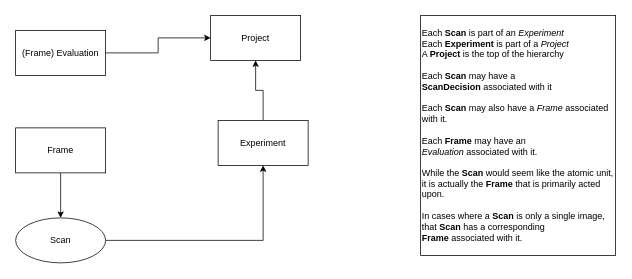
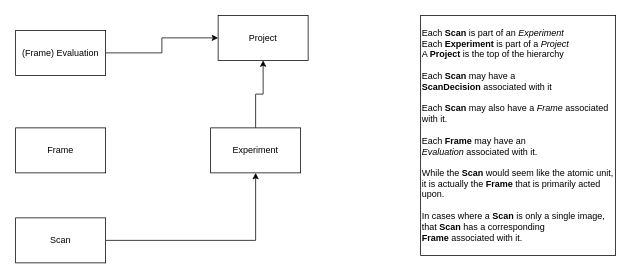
(255, 38) -> (263, 38)
(263, 143) -> (255, 150)
(60, 193) -> none
(60, 240) -> (60, 240)
